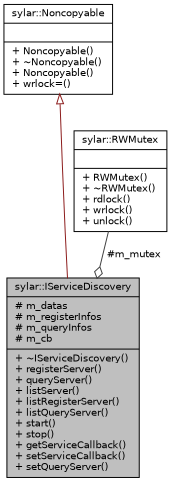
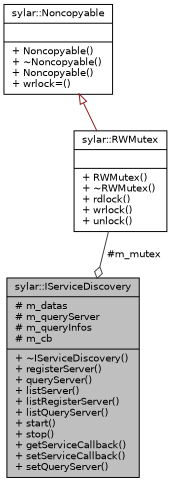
(63, 191) -> (90, 117)
(58, 317) -> (57, 317)
